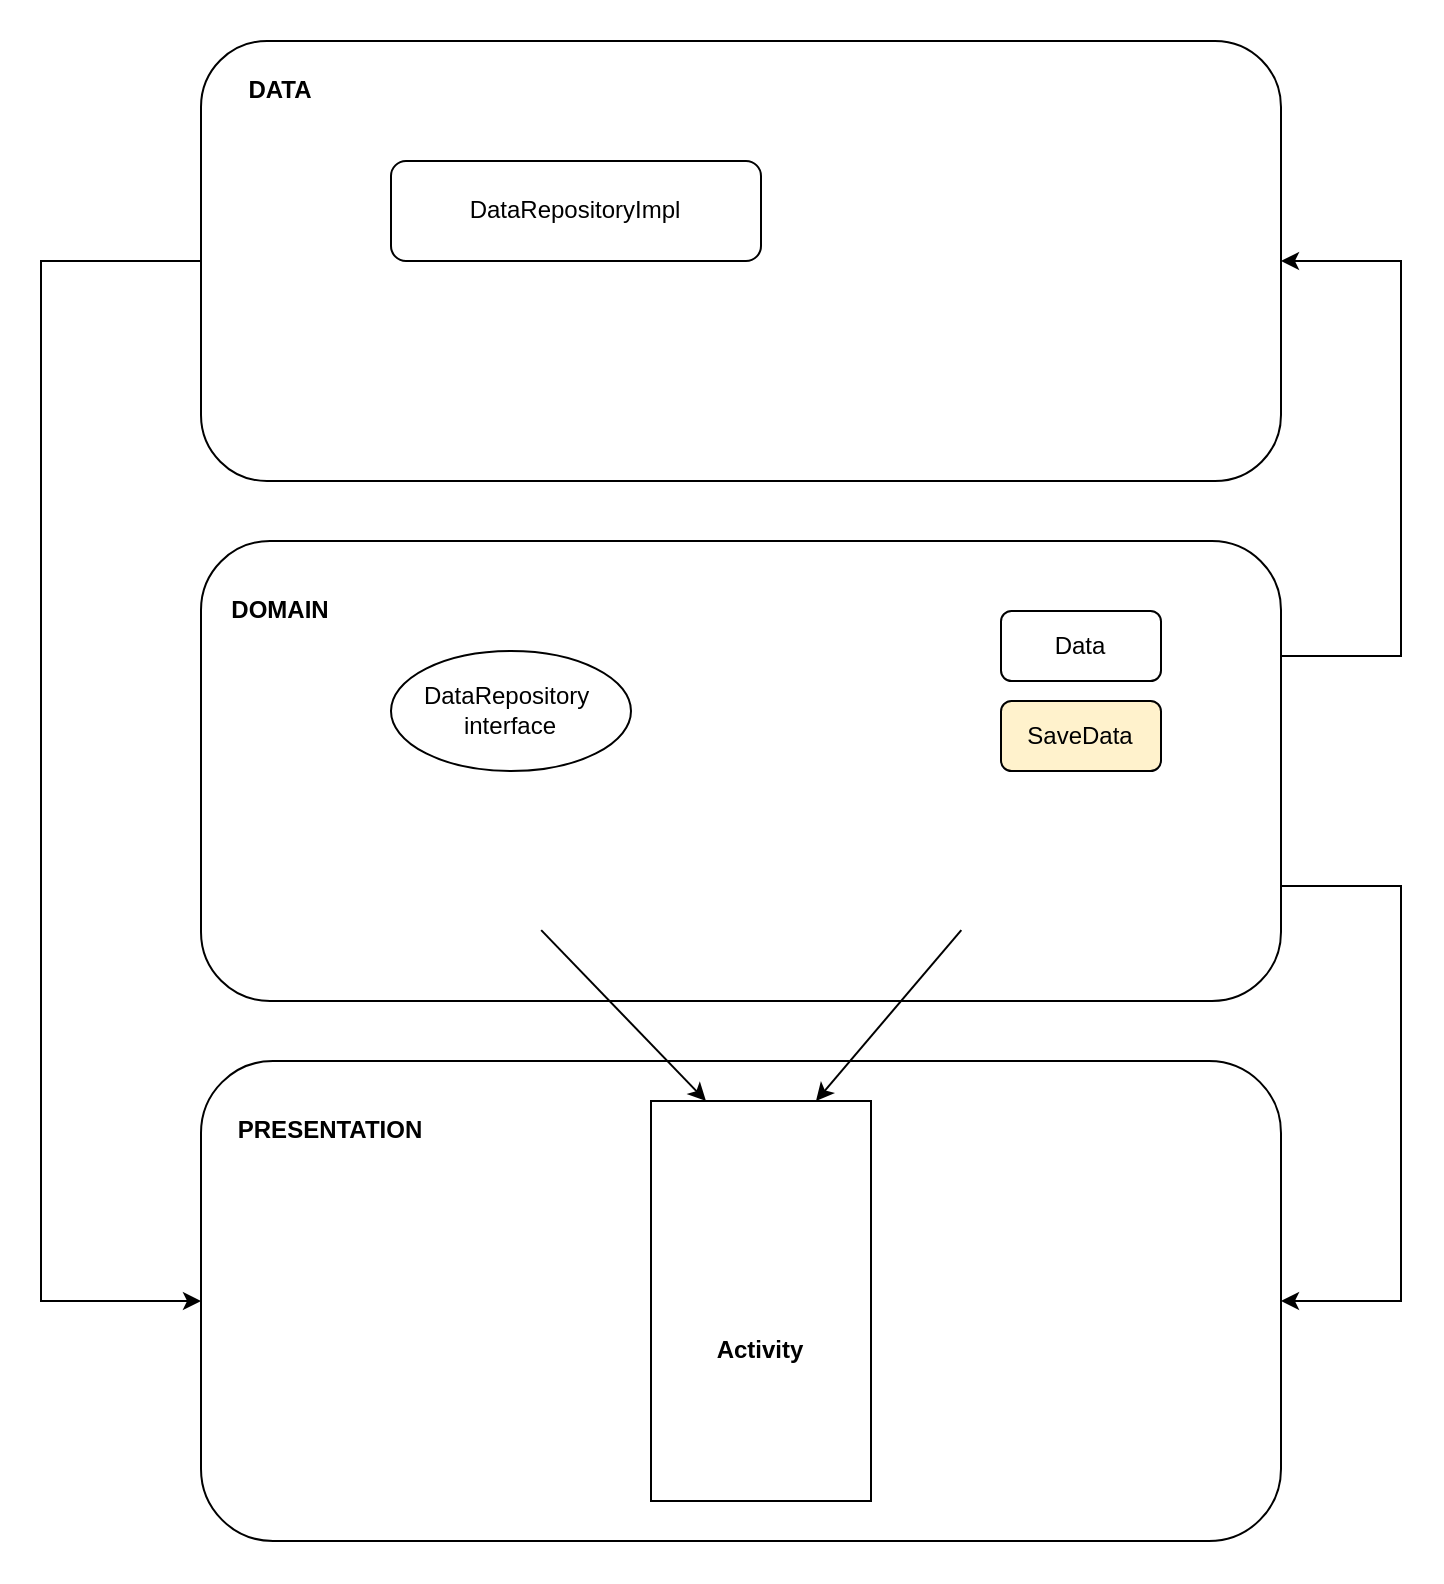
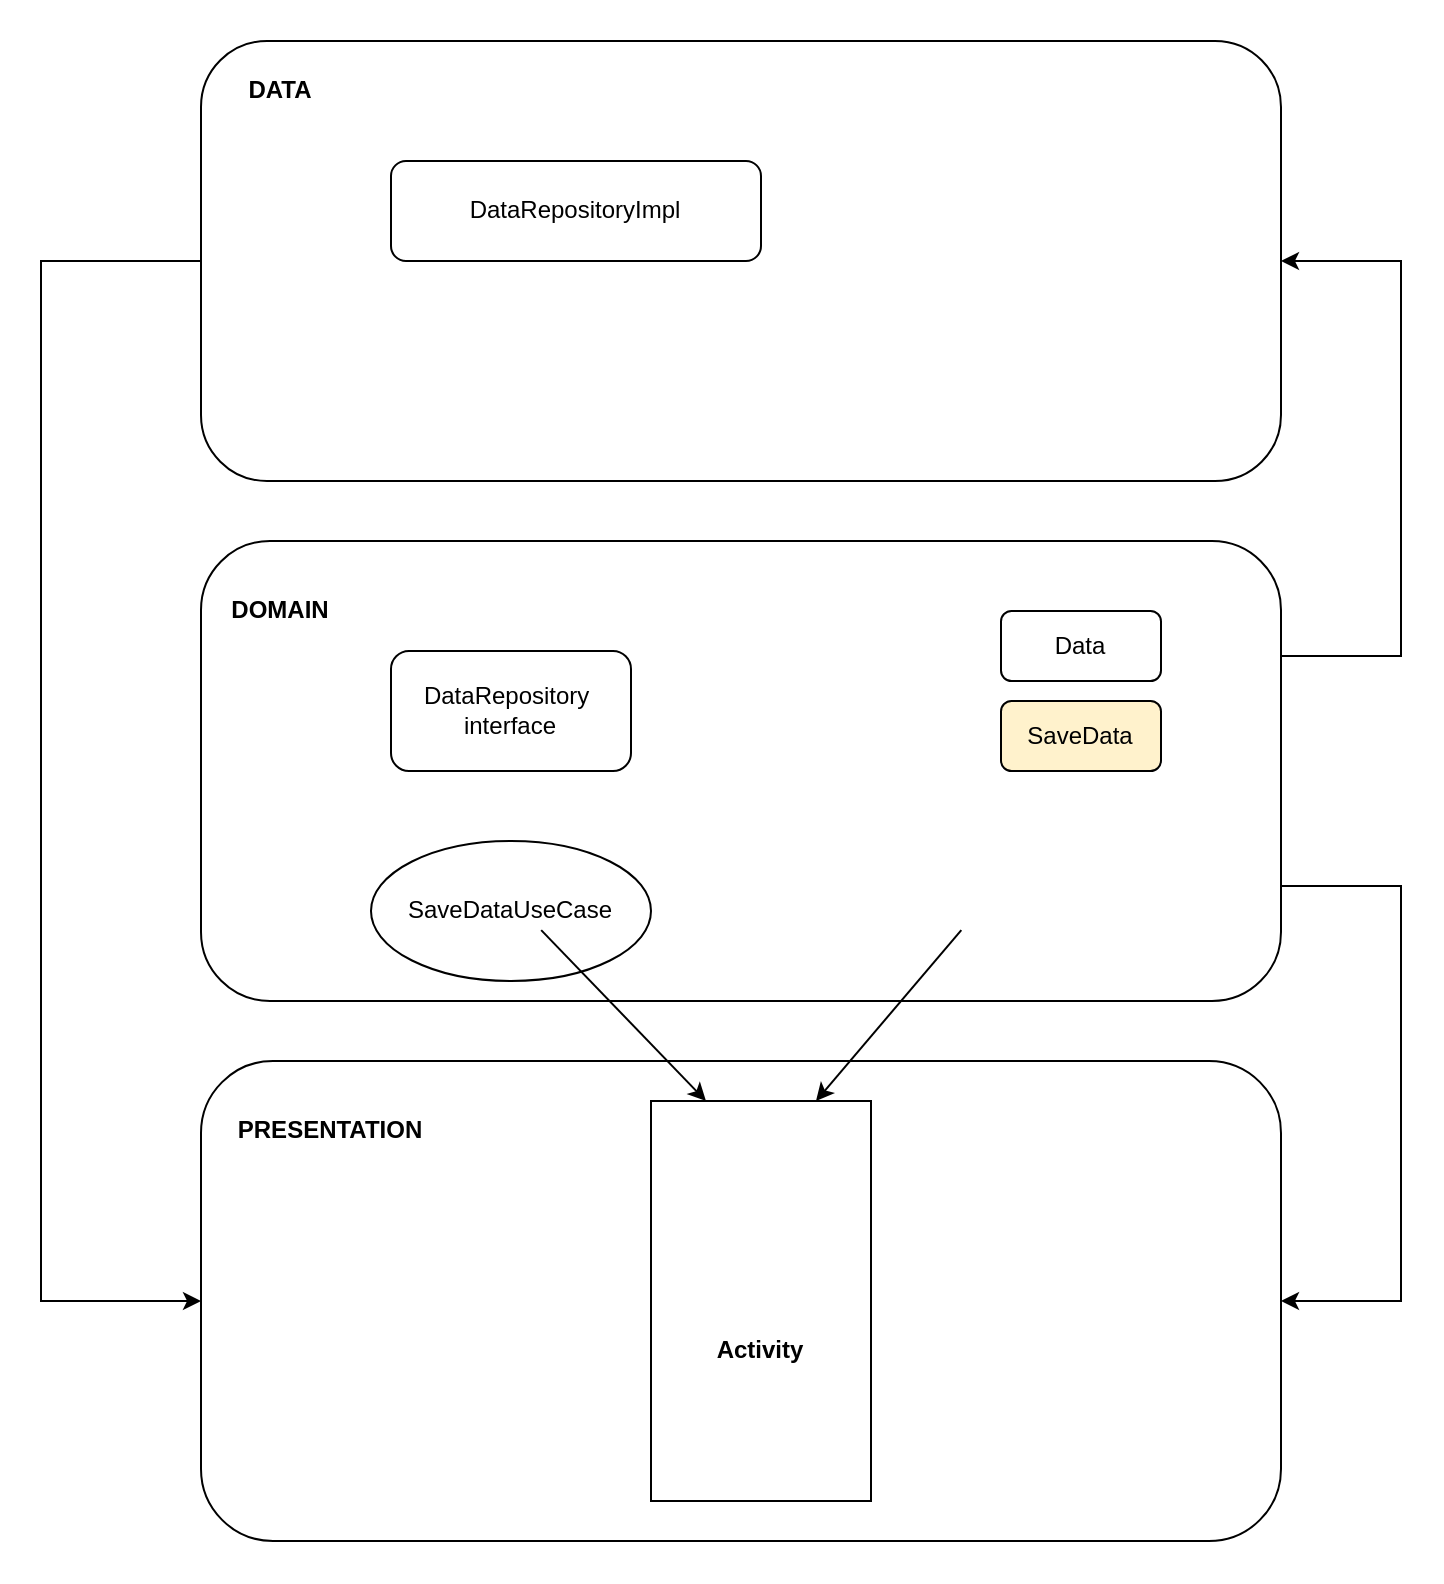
(511, 711) -> (511, 711)
none -> (511, 911)
